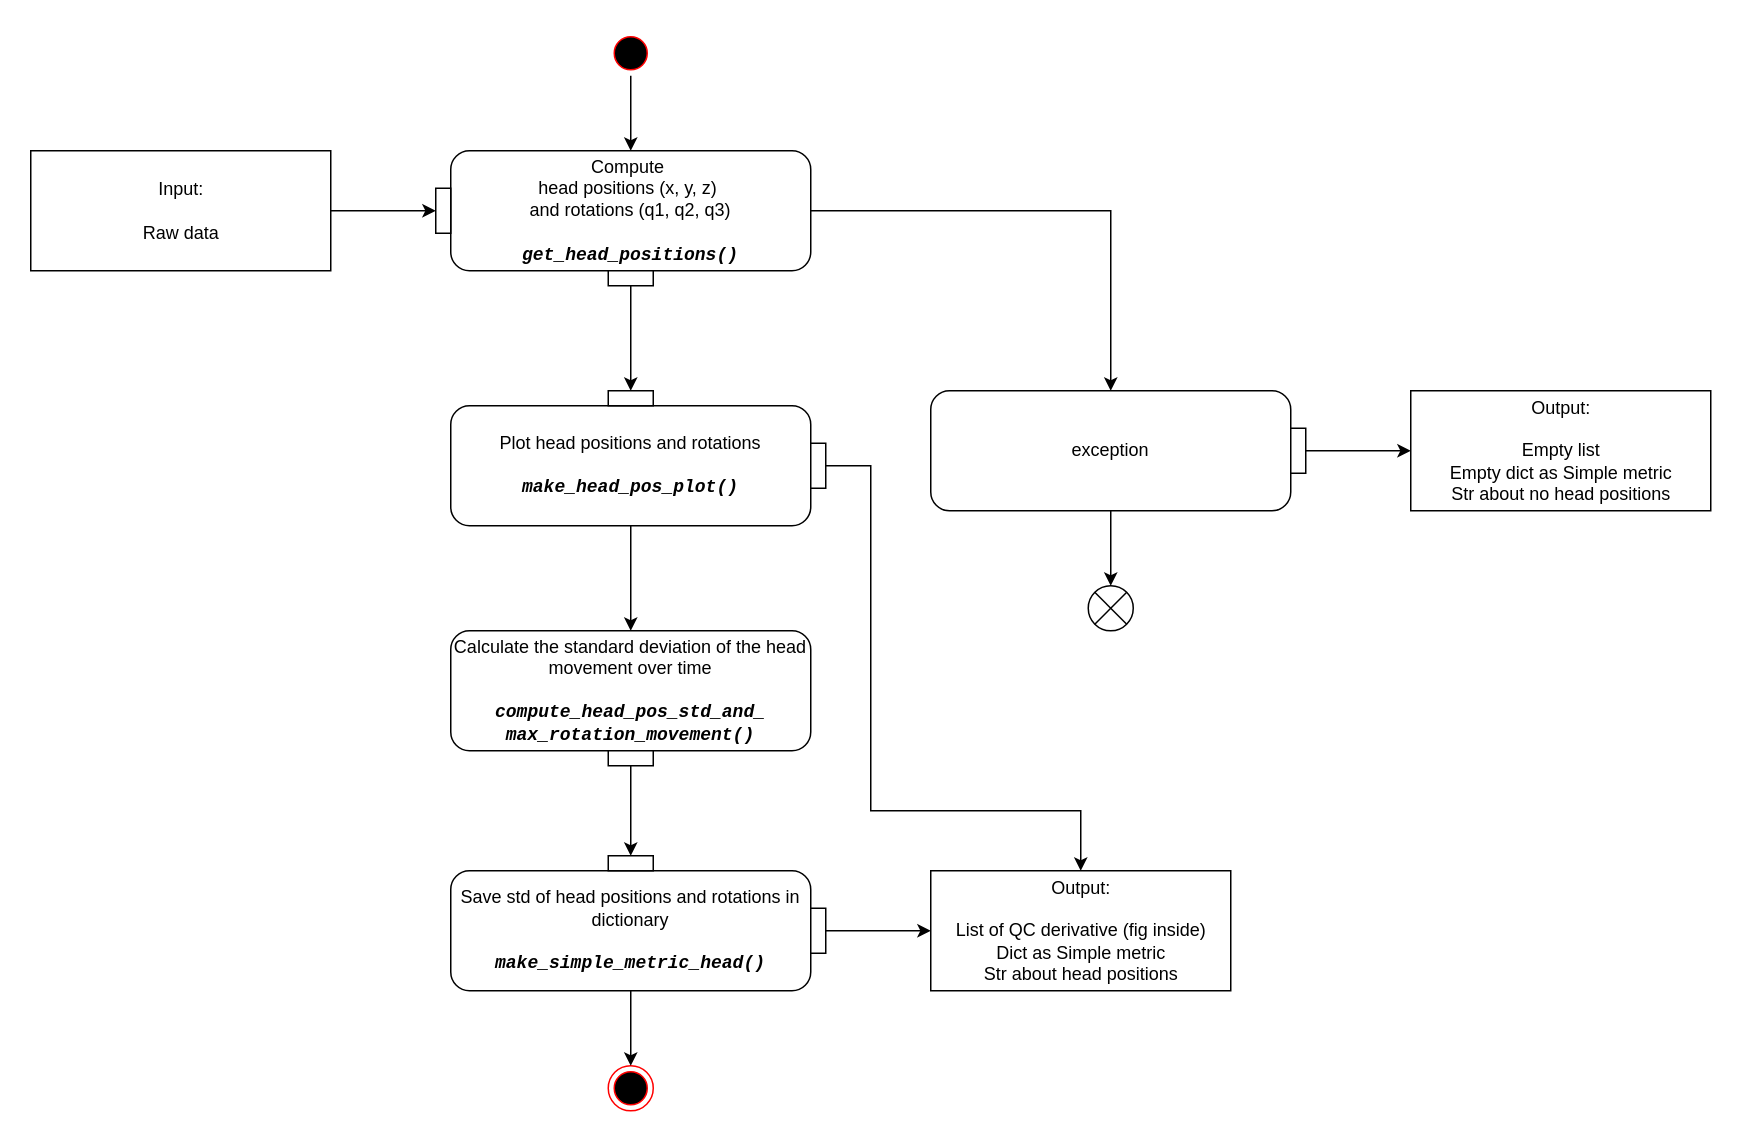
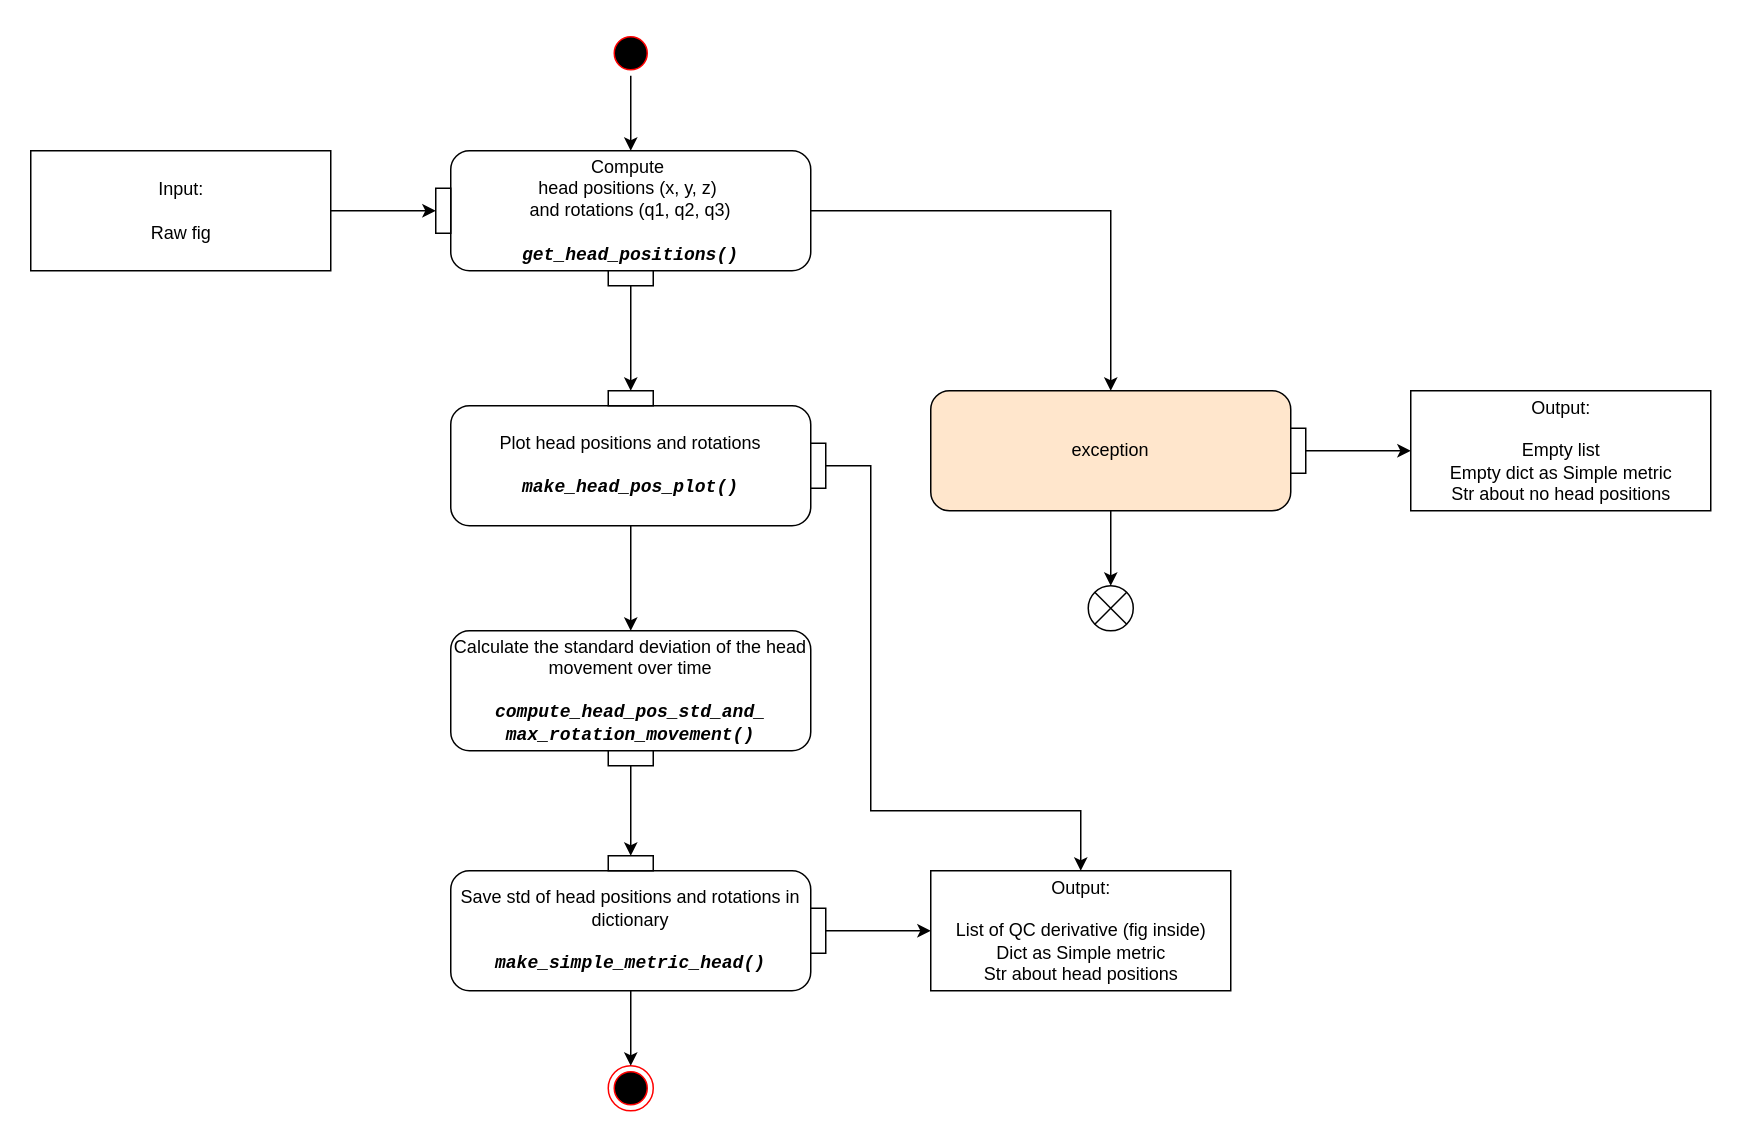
(182, 211) -> (182, 211)
(1111, 451) -> (1111, 451)
